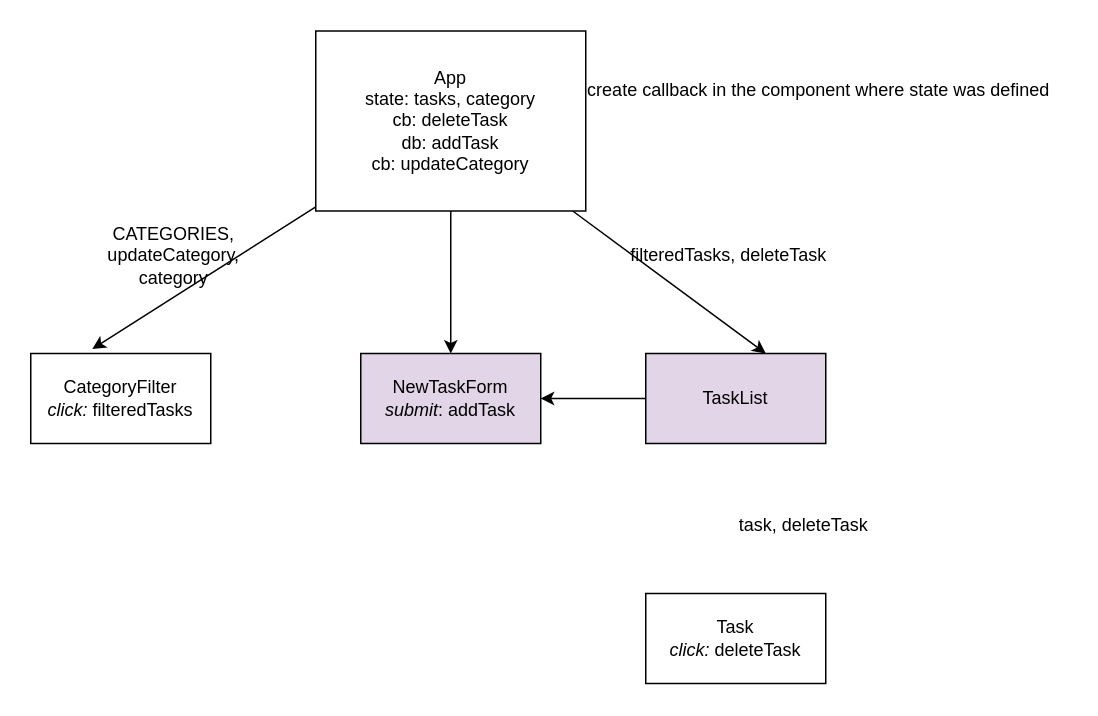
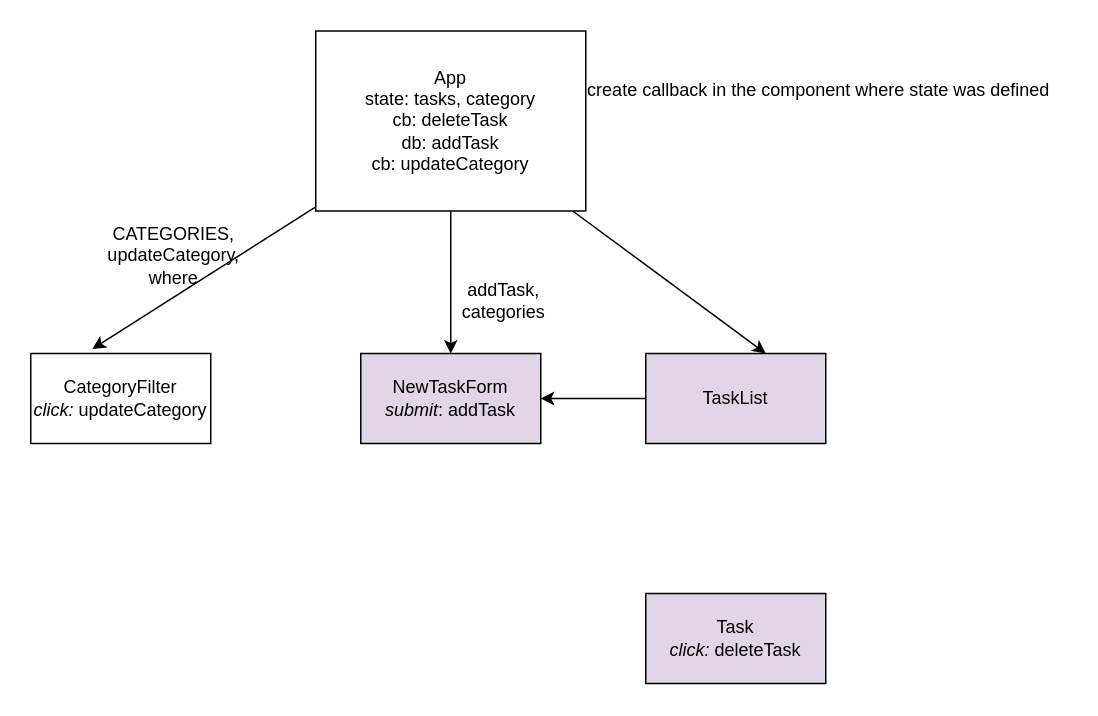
(174, 256) -> (174, 256)
(728, 256) -> none
none -> (503, 301)
(121, 398) -> (121, 398)
(803, 526) -> none
(736, 638) -> (736, 638)
